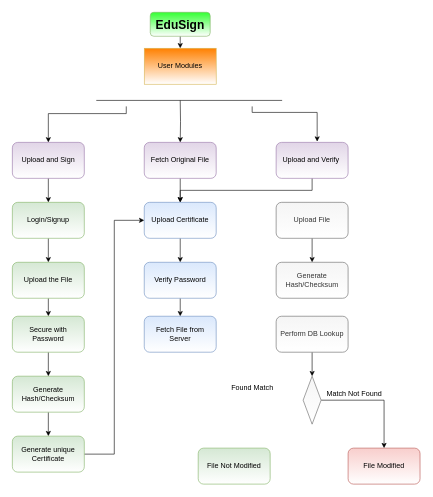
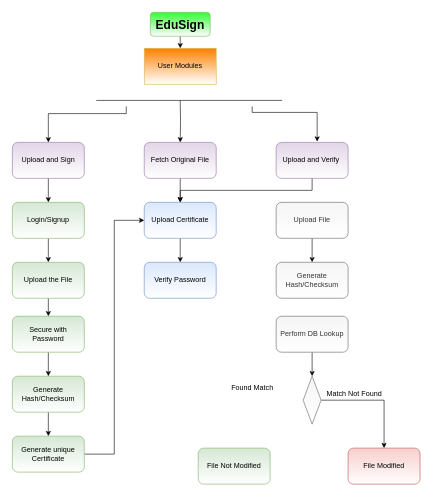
(180, 311) -> none
(180, 335) -> none
